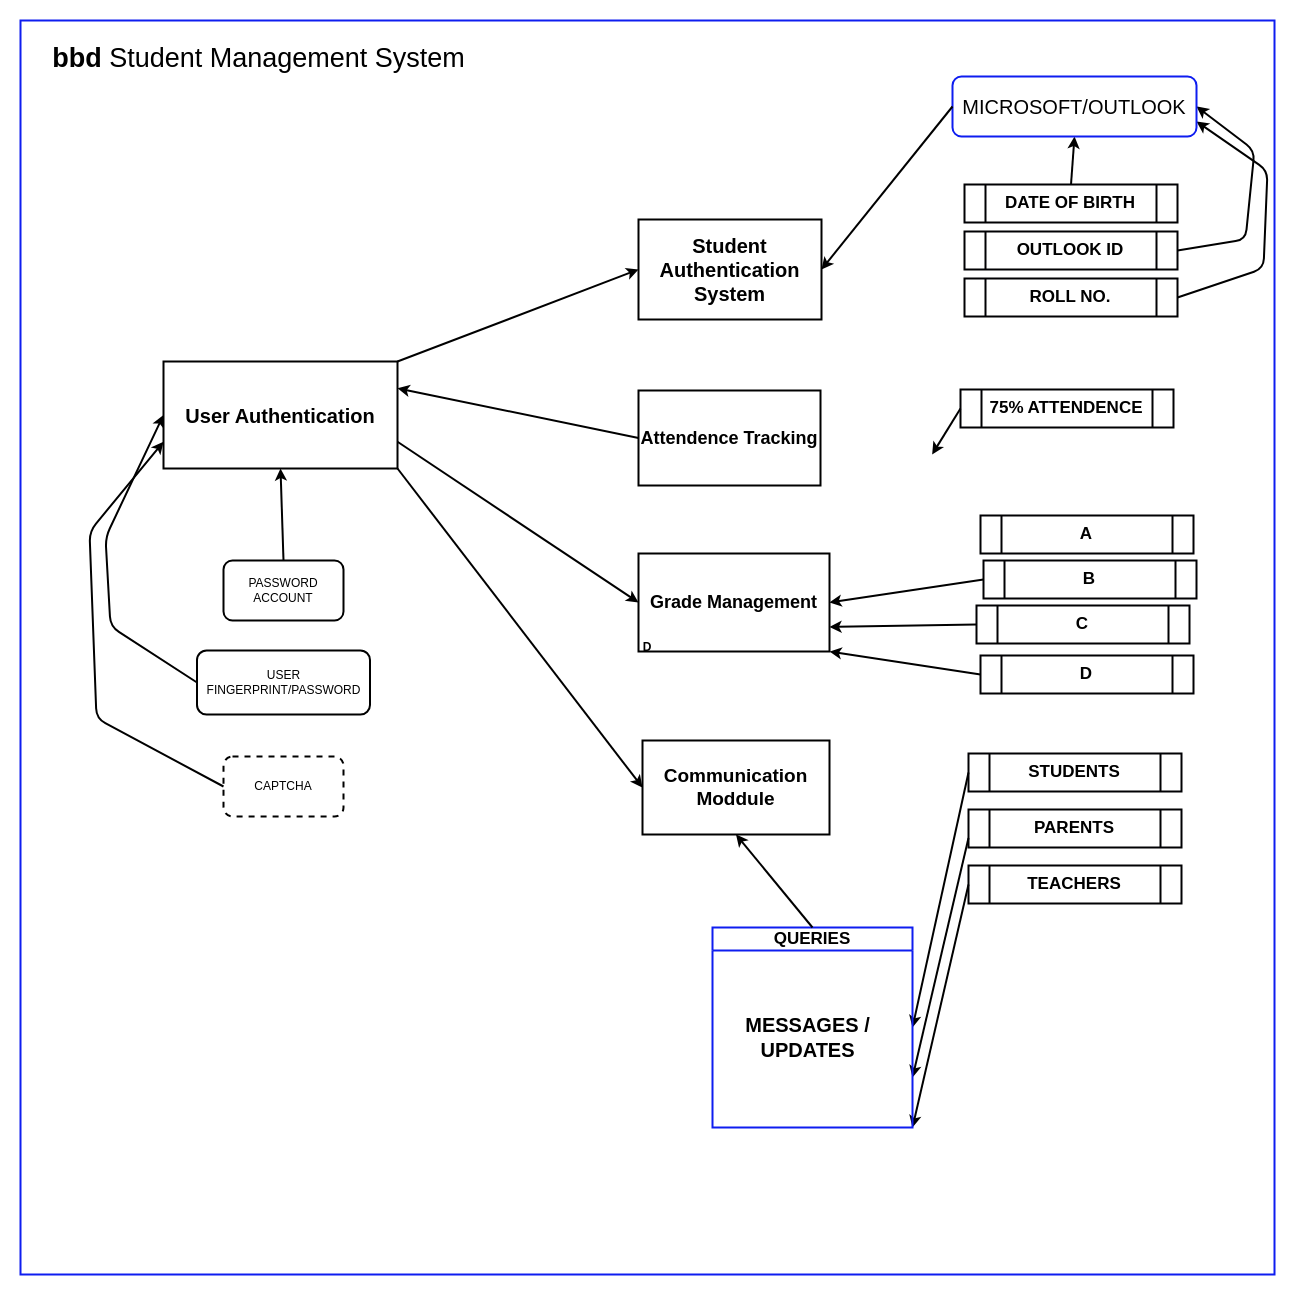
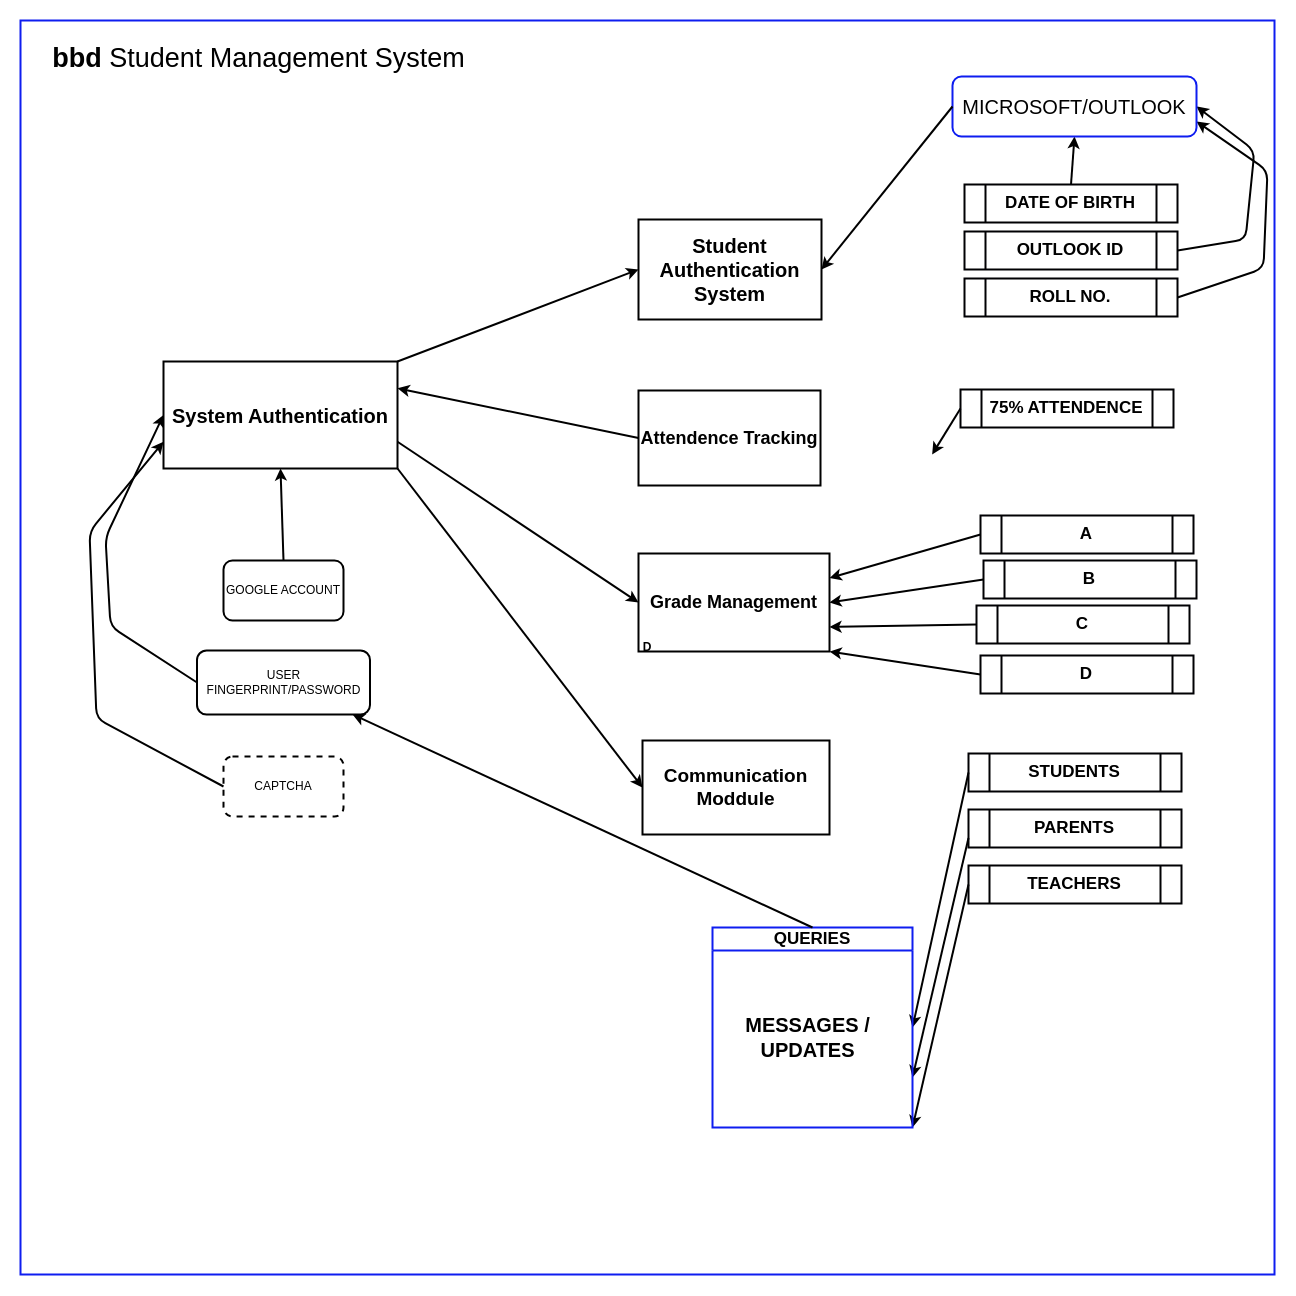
(281, 416) -> (281, 416)
none -> (909, 555)
(284, 591) -> (284, 591)
(776, 883) -> (584, 822)
